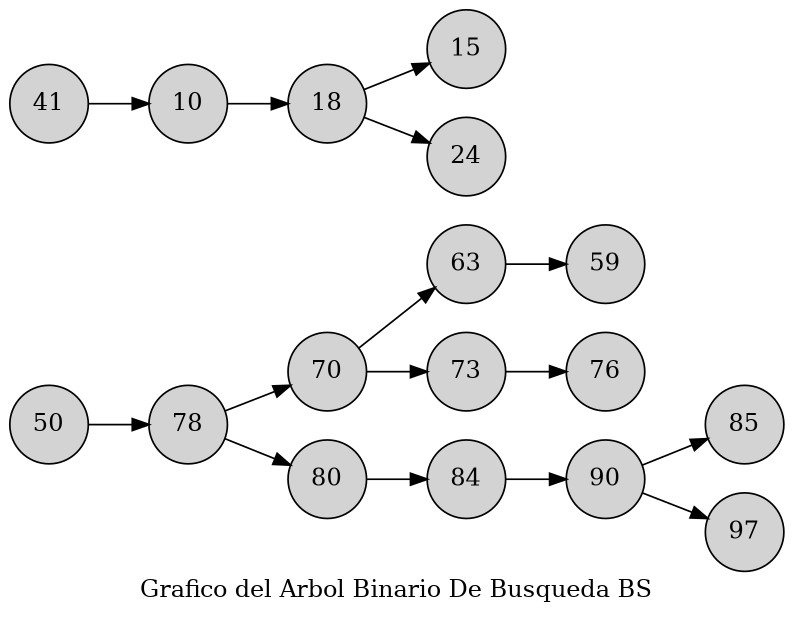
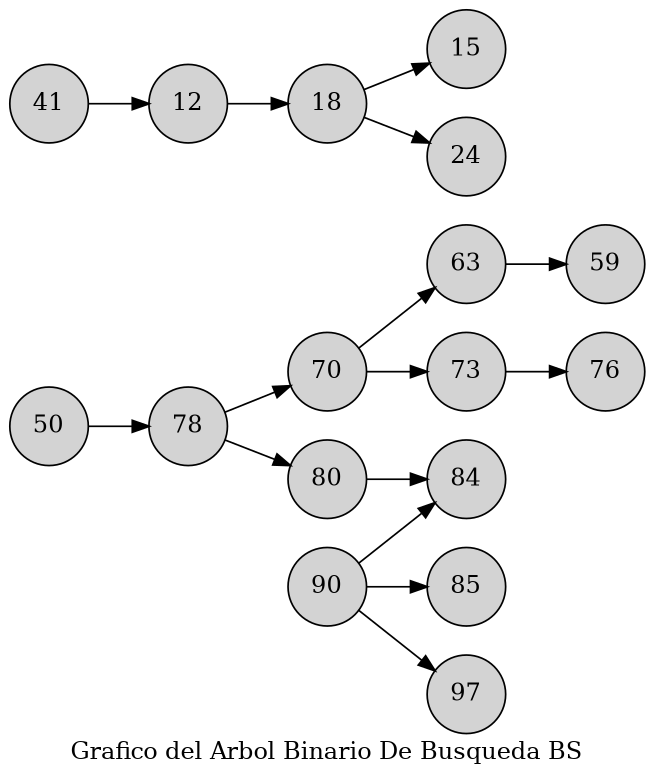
(188, 104) -> (188, 104)
(528, 479) -> (390, 538)
